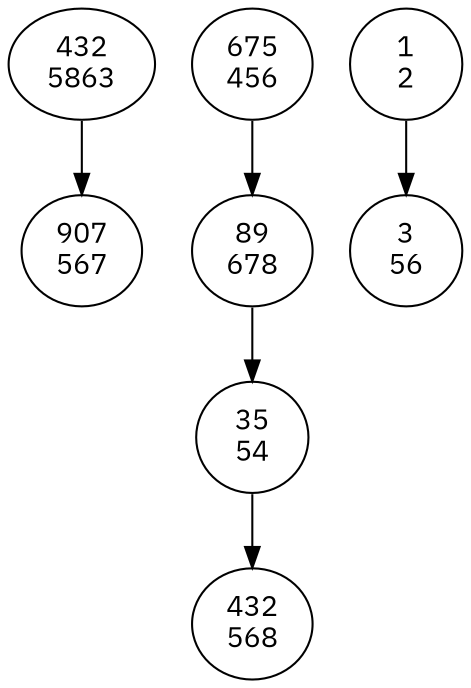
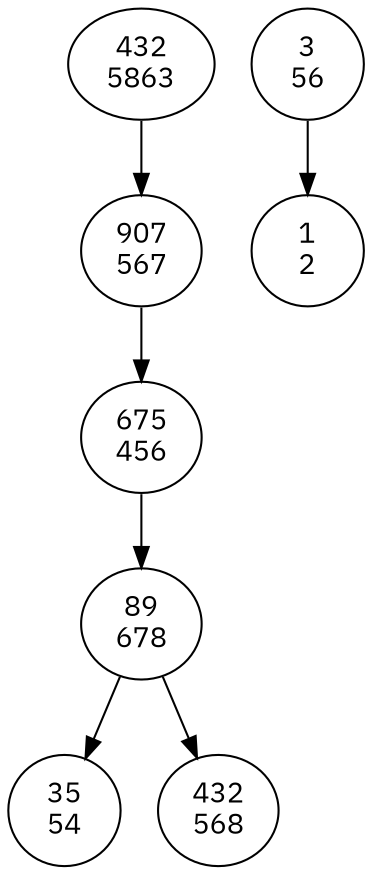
(406, 147) -> (308, 147)
none -> (141, 334)
(252, 521) -> (176, 707)
